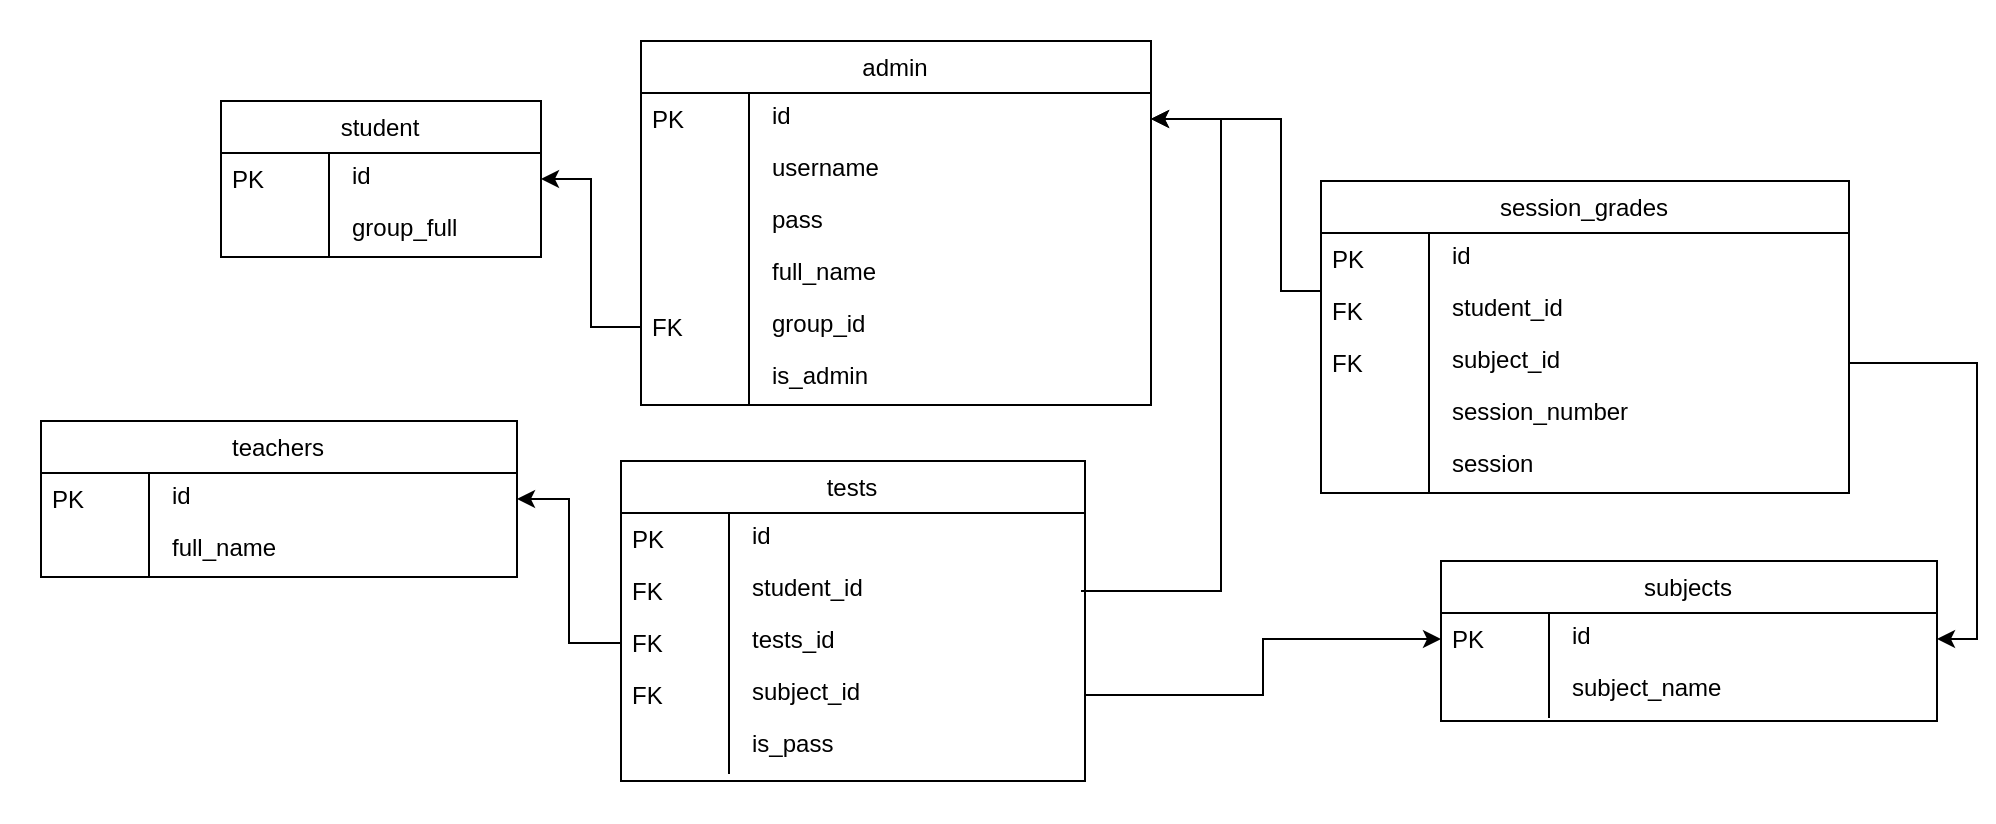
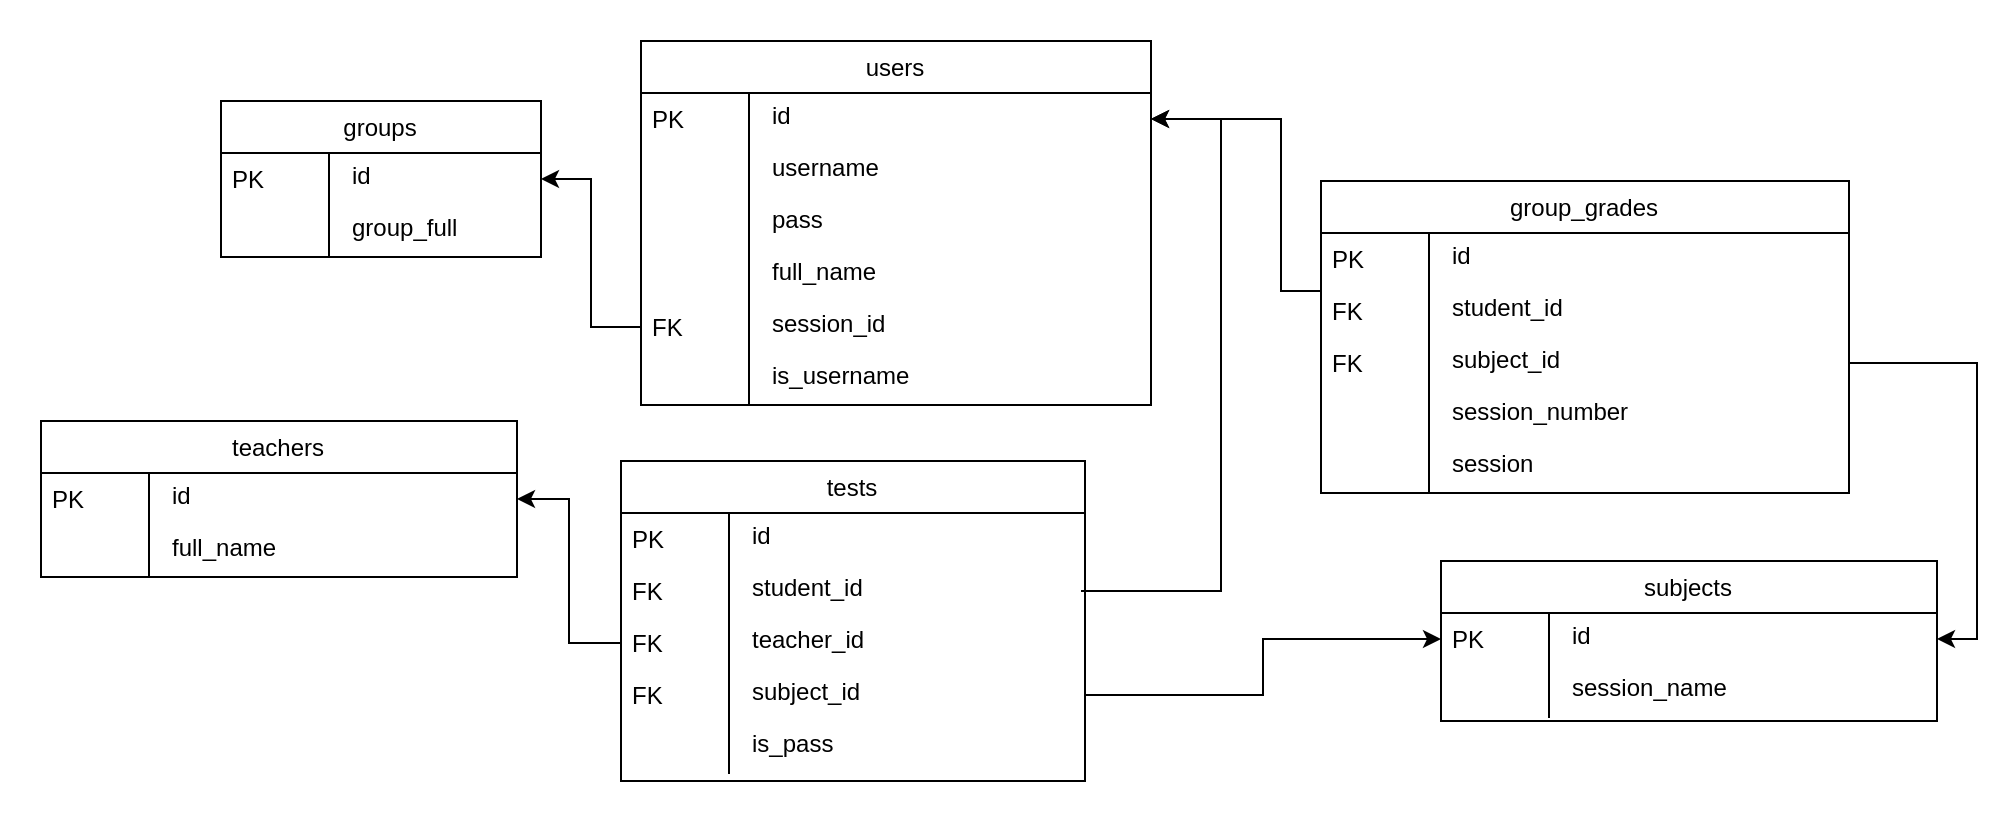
(895, 68) -> (895, 68)
(380, 128) -> (380, 128)
(1584, 208) -> (1584, 208)
(823, 324) -> (833, 324)
(820, 376) -> (843, 376)
(803, 640) -> (816, 640)
(1653, 688) -> (1650, 688)
